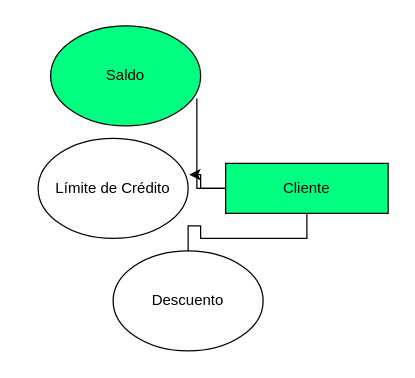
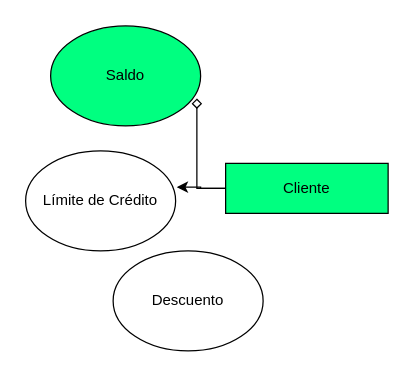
(197, 104) -> (197, 109)
(113, 188) -> (101, 201)
(242, 238) -> none
